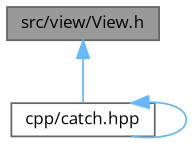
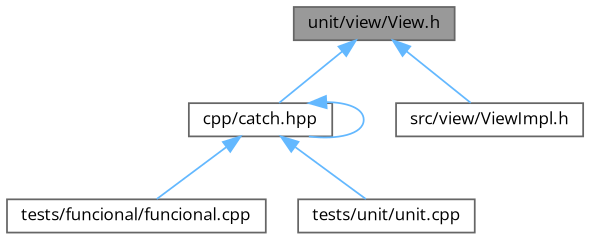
(83, 24) -> (374, 24)
none -> (490, 120)
none -> (136, 216)
none -> (386, 216)
